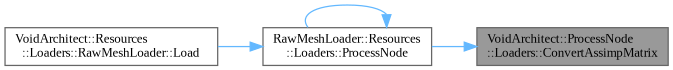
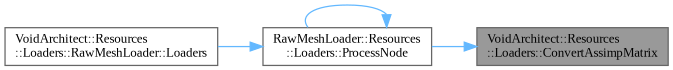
(111, 47) -> (111, 47)
(573, 47) -> (573, 47)
